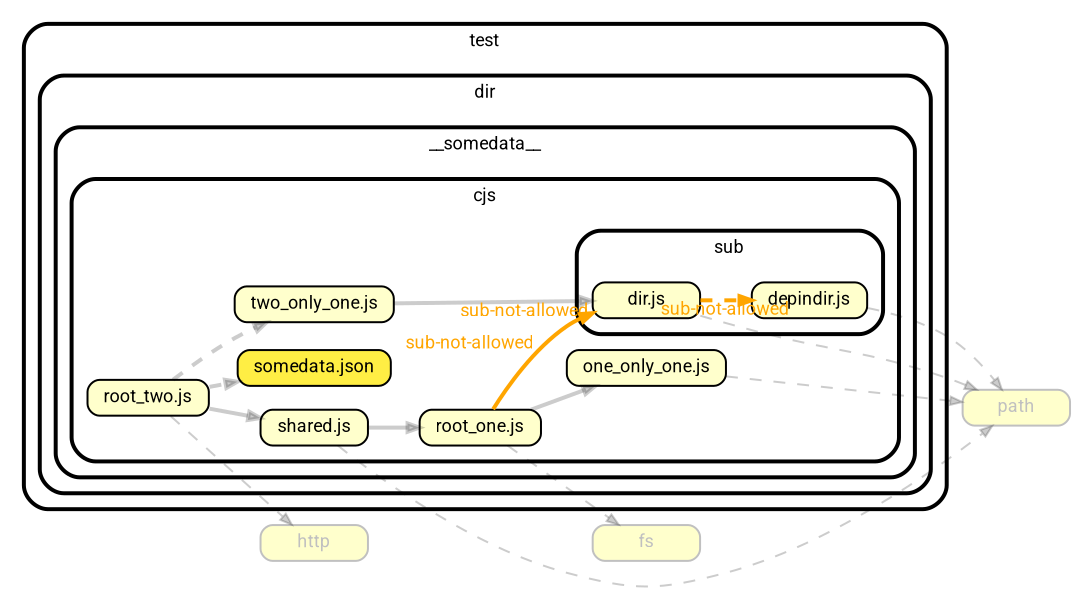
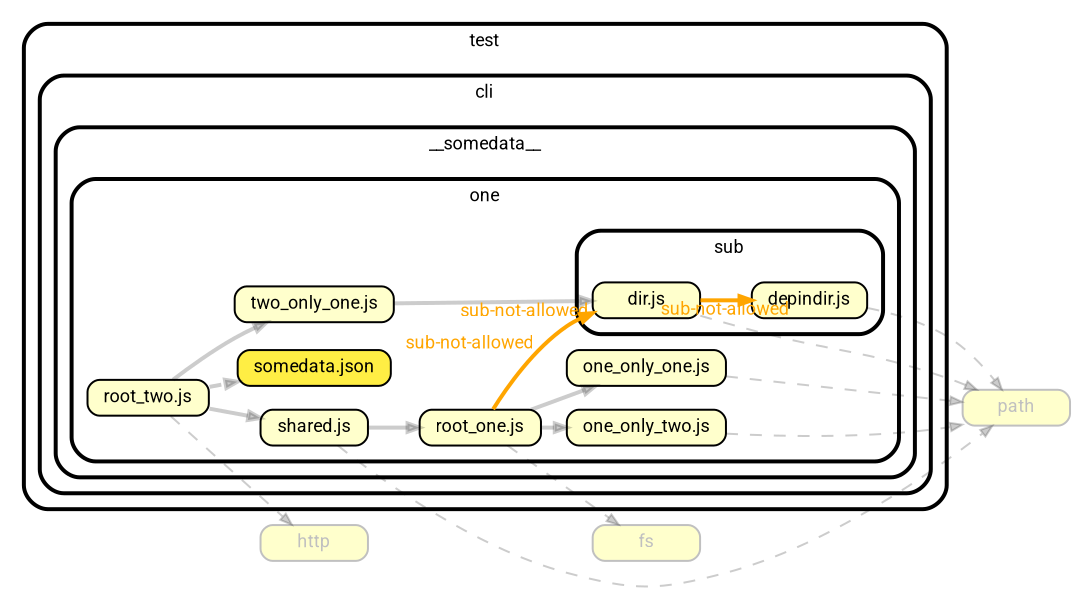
(485, 93) -> (485, 93)
(485, 197) -> (485, 197)
(720, 300) -> (720, 300)
(213, 351) -> (213, 351)
none -> (646, 428)
